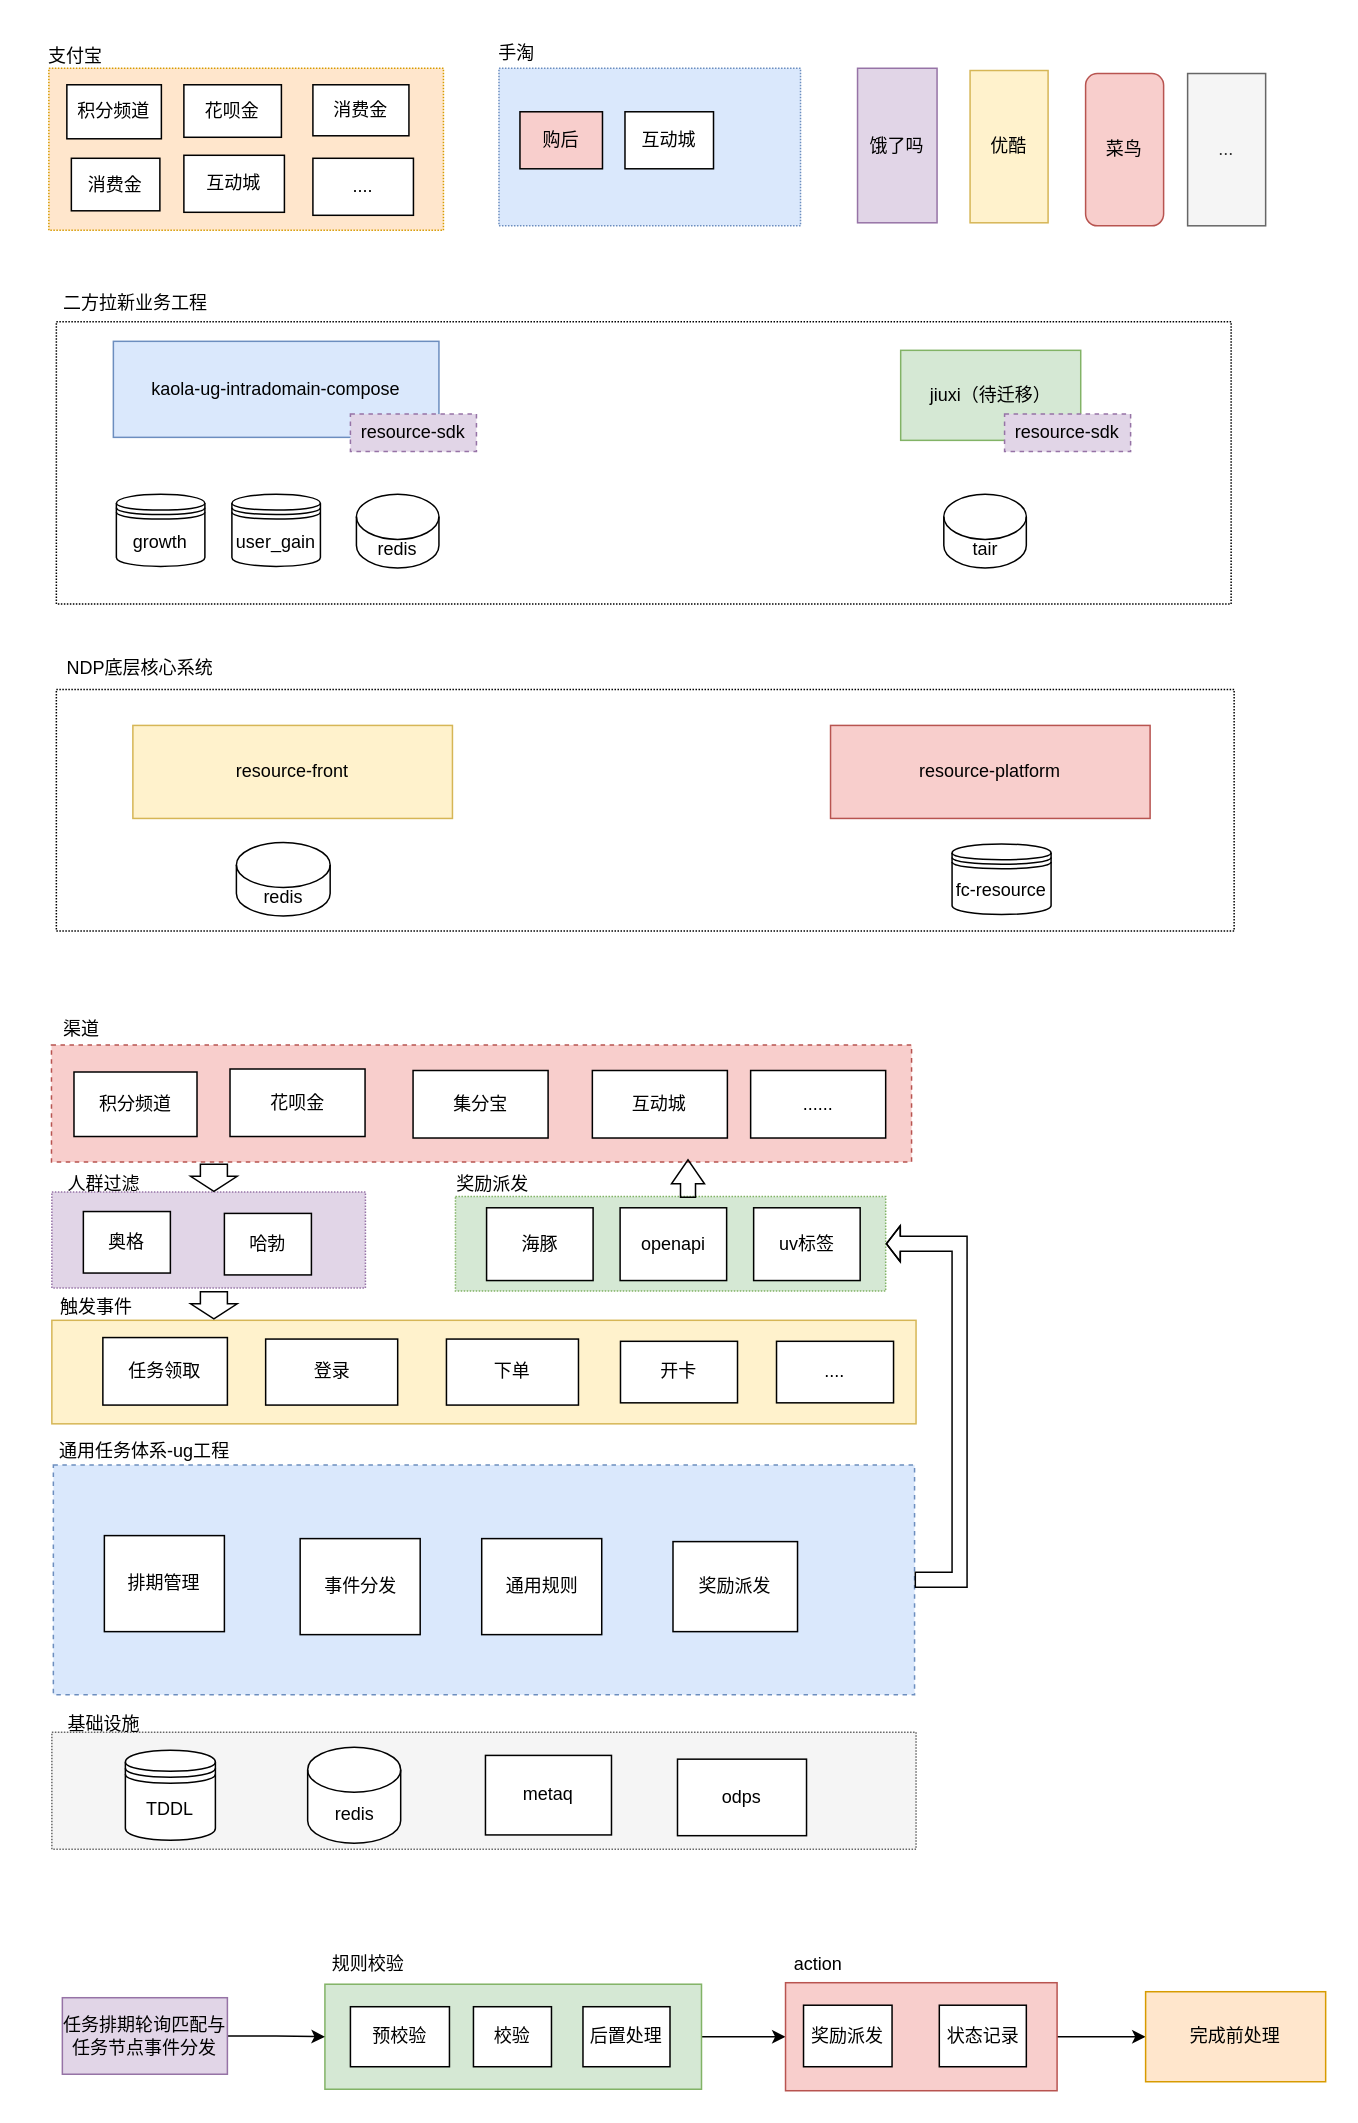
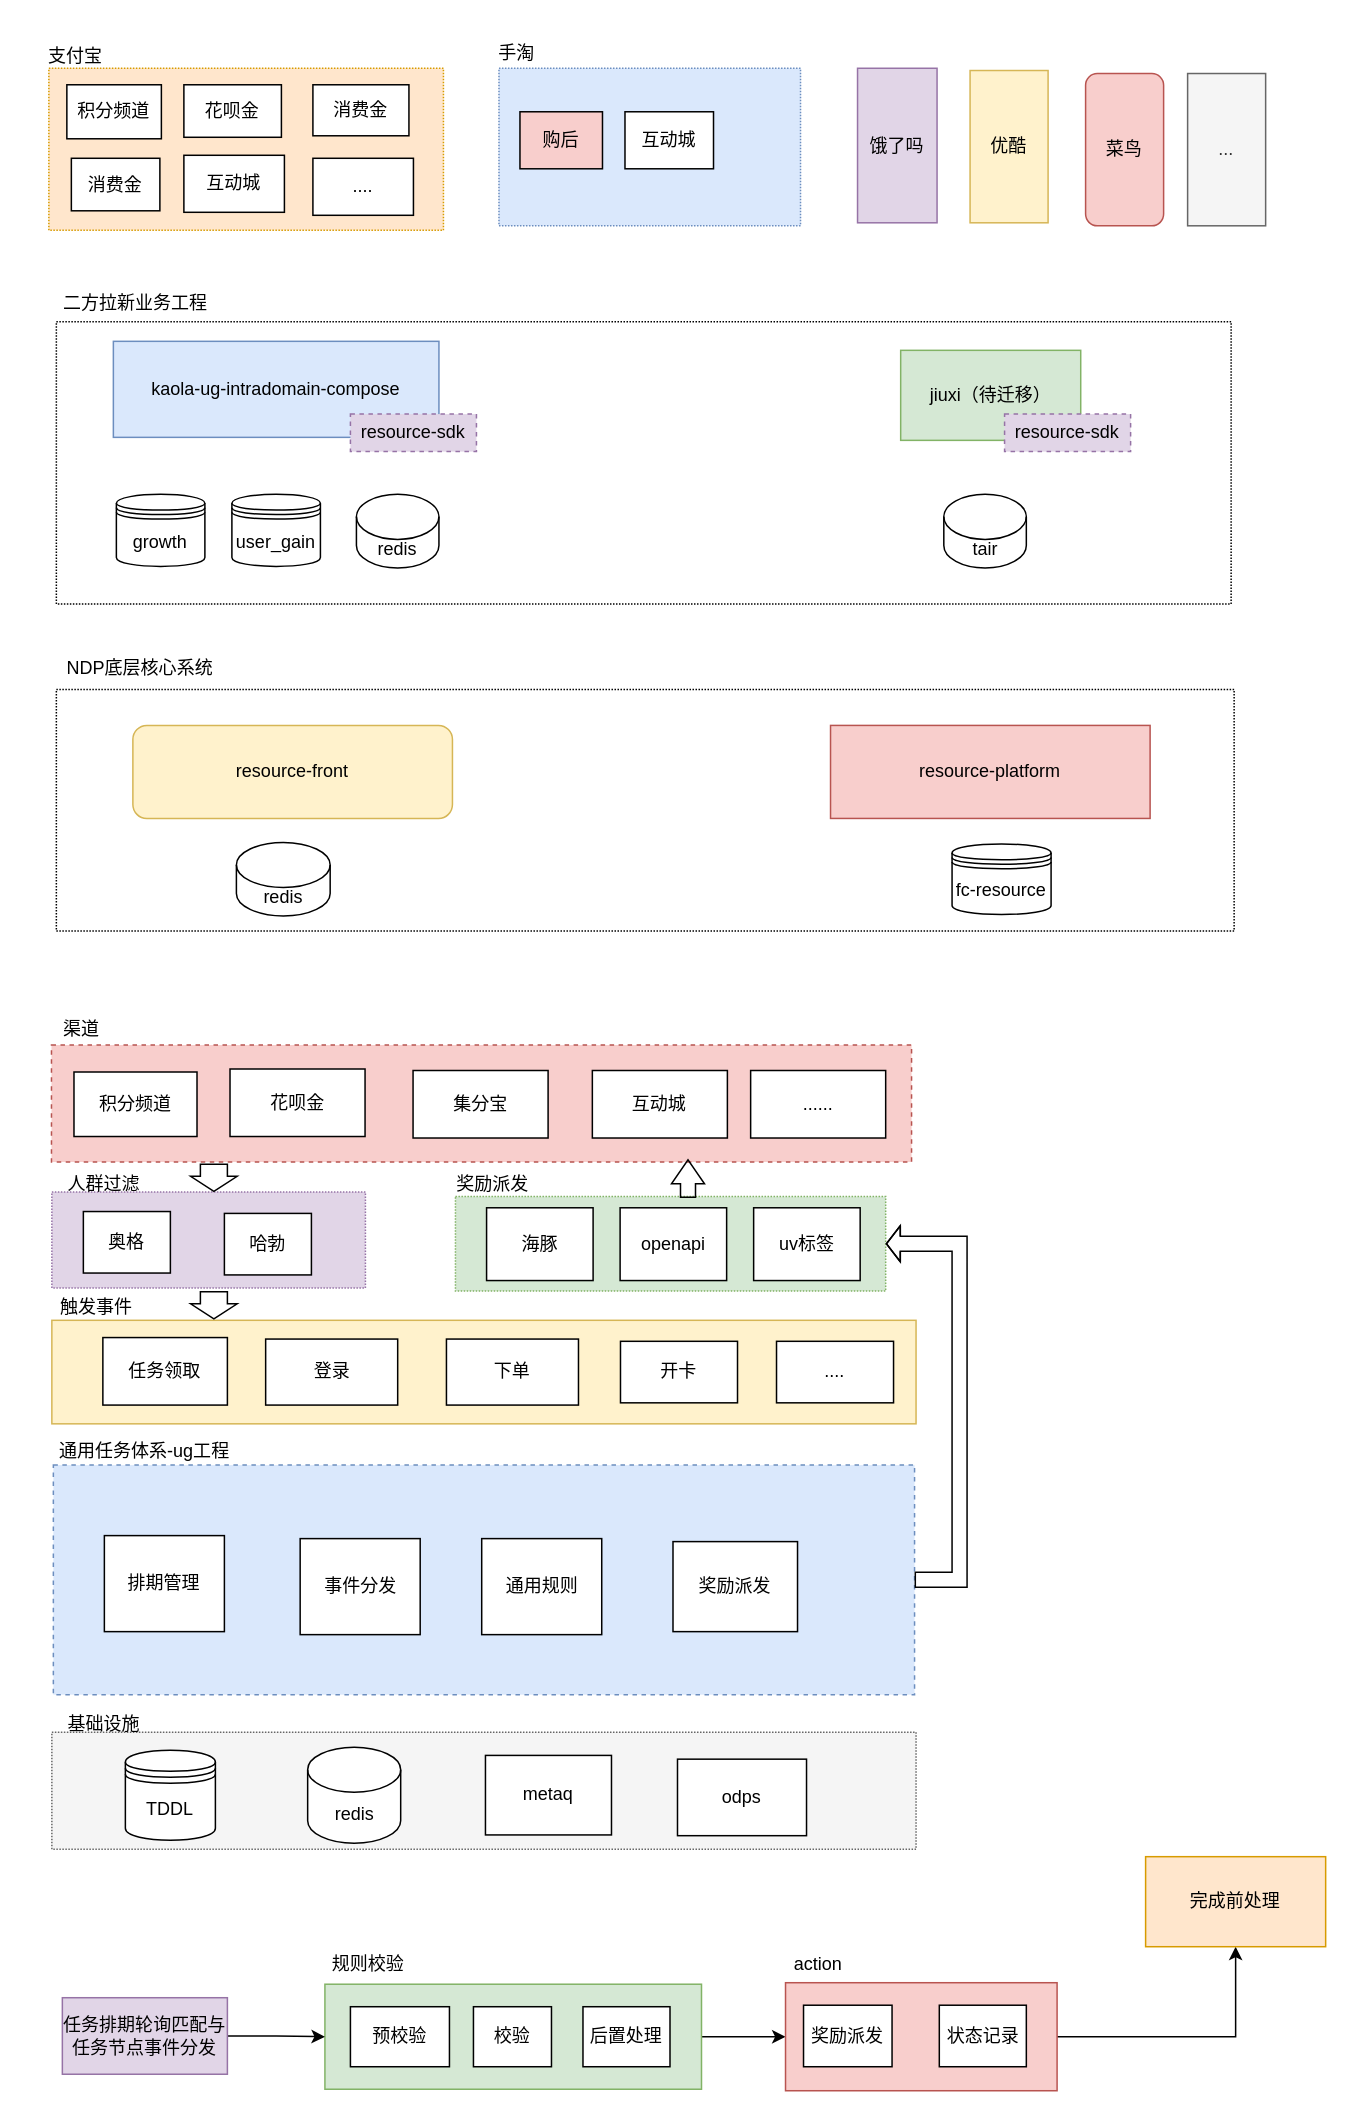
(293, 772) -> (293, 772)
(1235, 2036) -> (1235, 1901)
